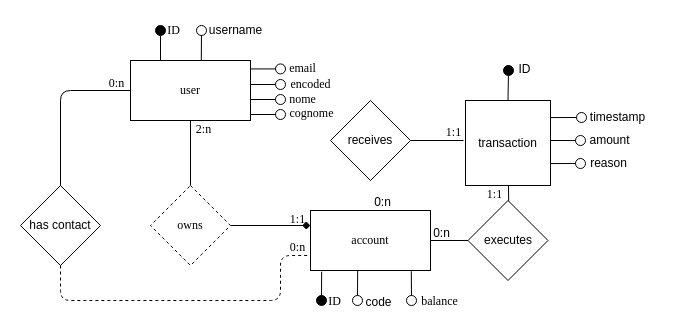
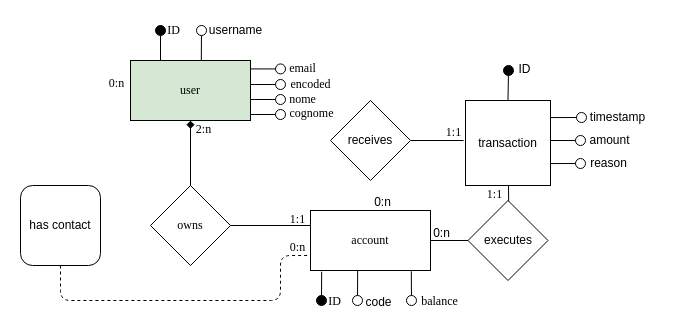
(191, 91) -> (191, 91)
(61, 109) -> none
(191, 125) -> (191, 129)
(61, 226) -> (61, 226)
(191, 226) -> (191, 226)
(302, 226) -> (306, 226)
